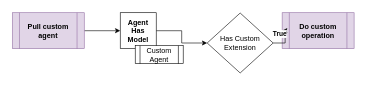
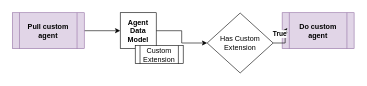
(138, 31) -> (138, 31)
(318, 31) -> (318, 31)
(159, 55) -> (159, 55)
